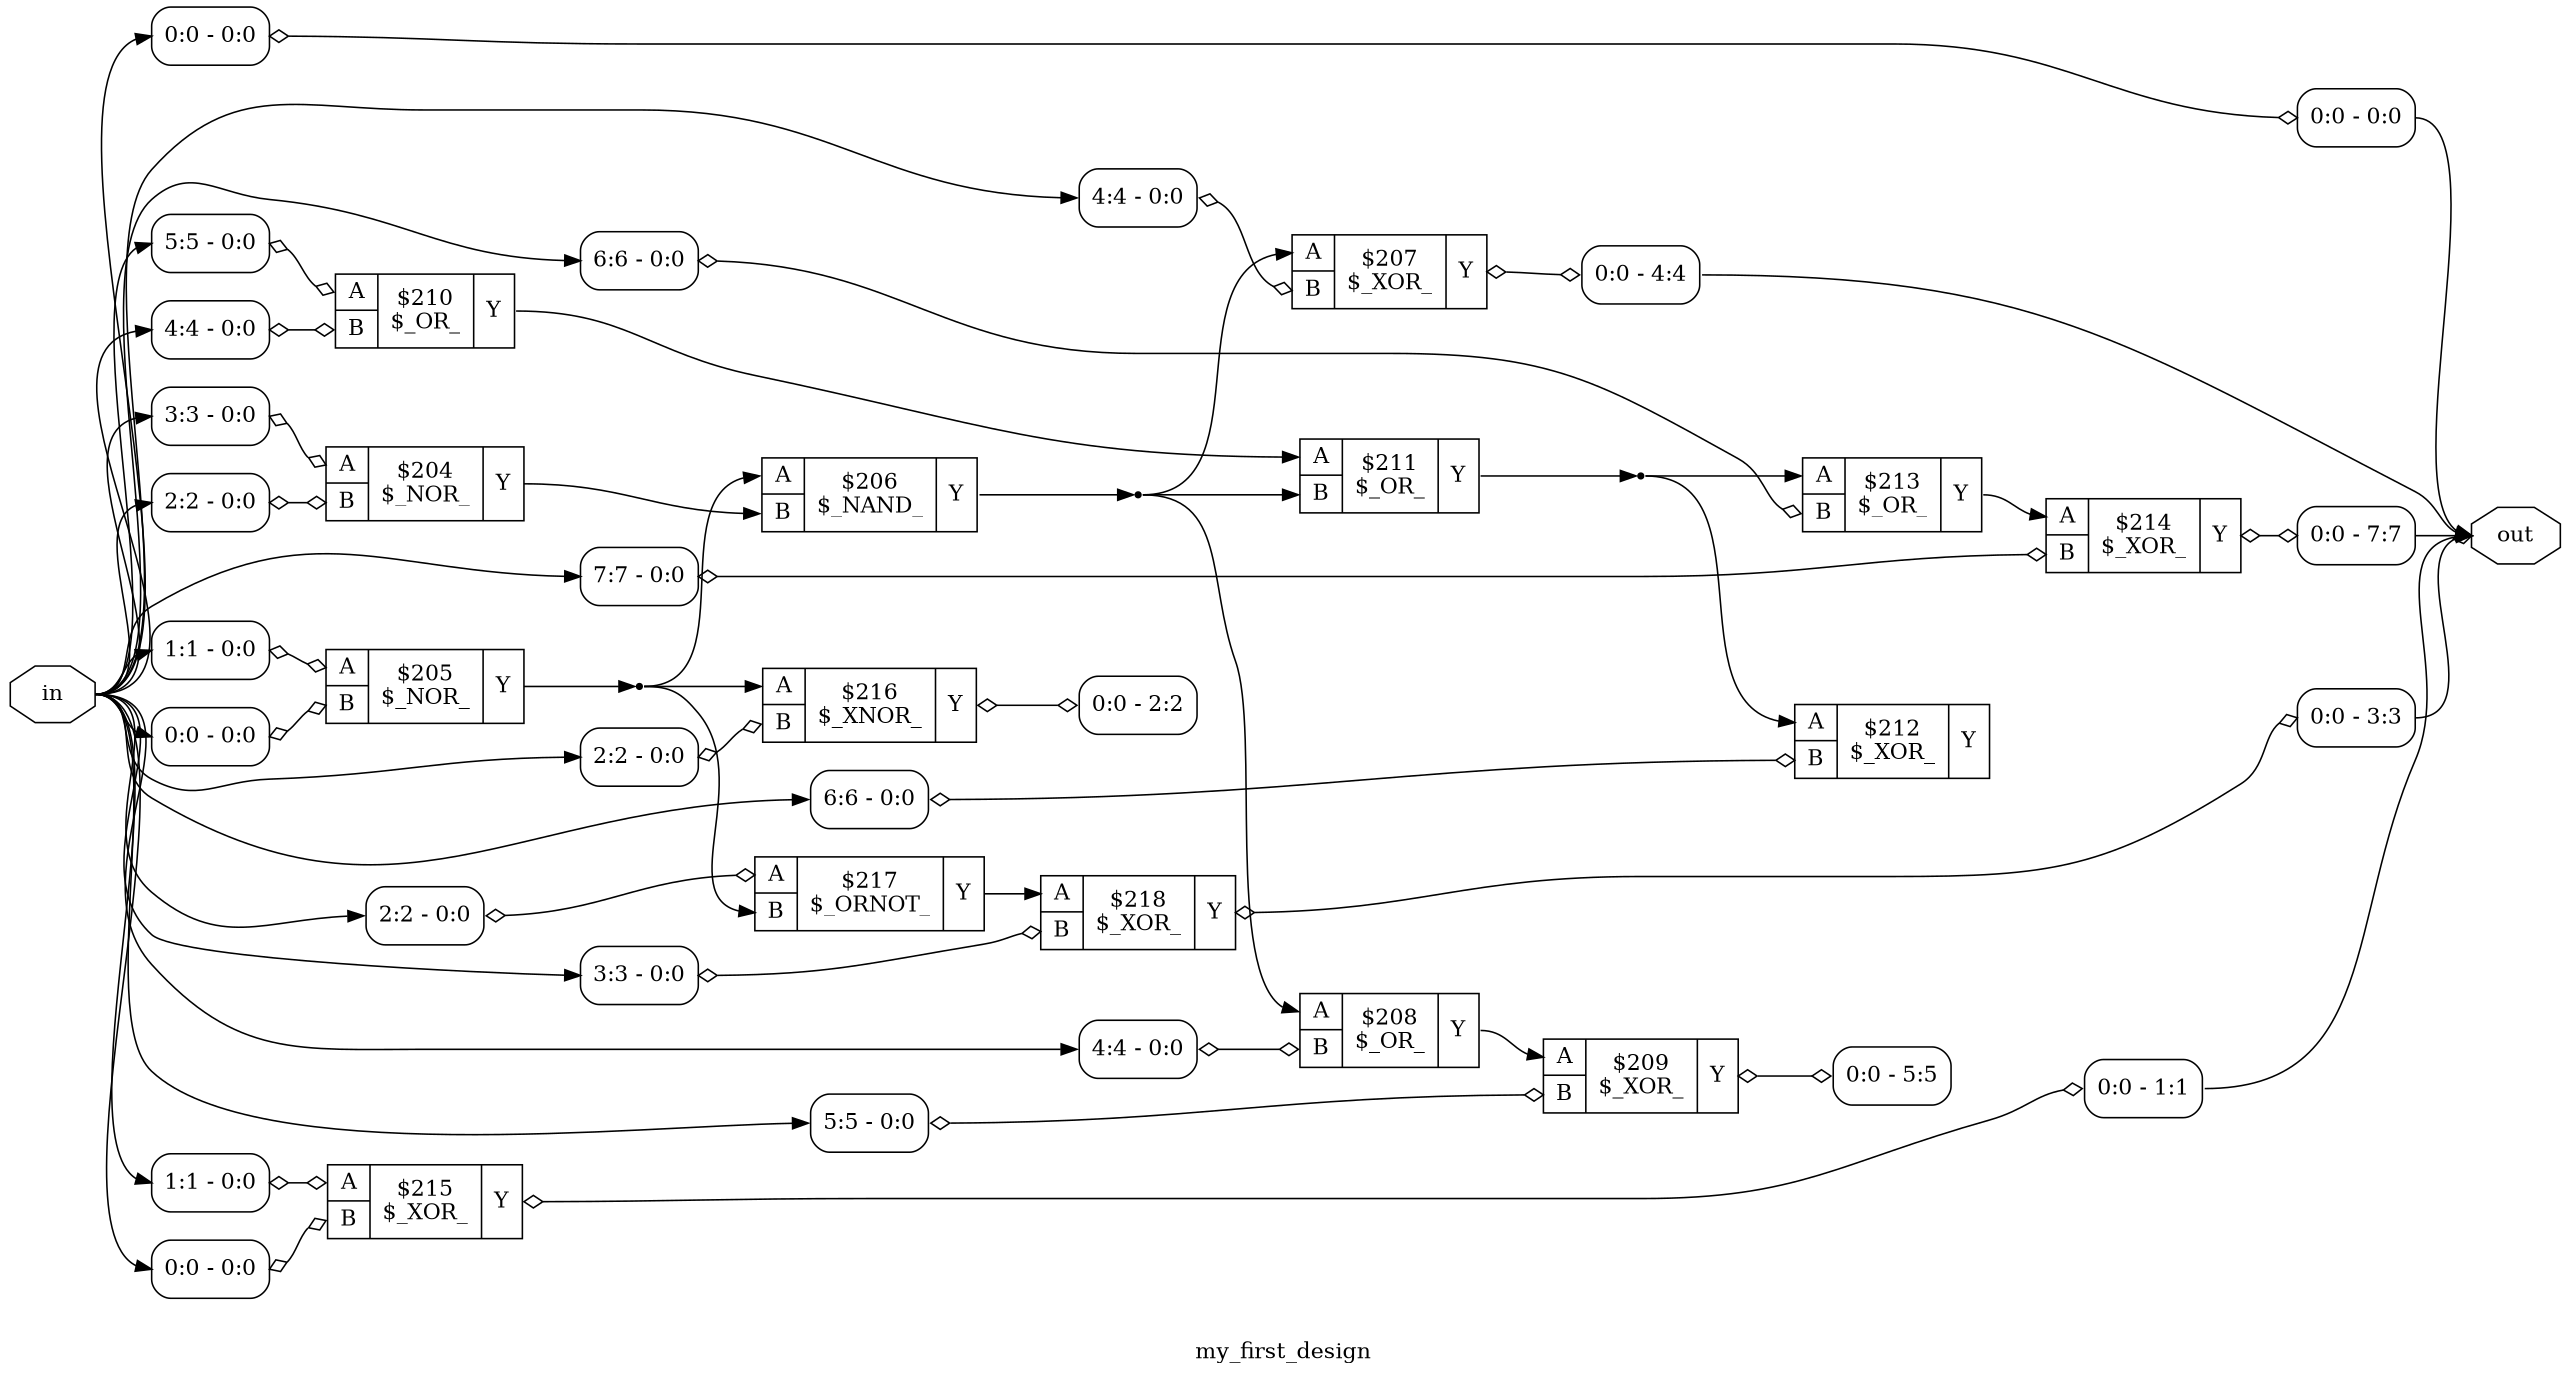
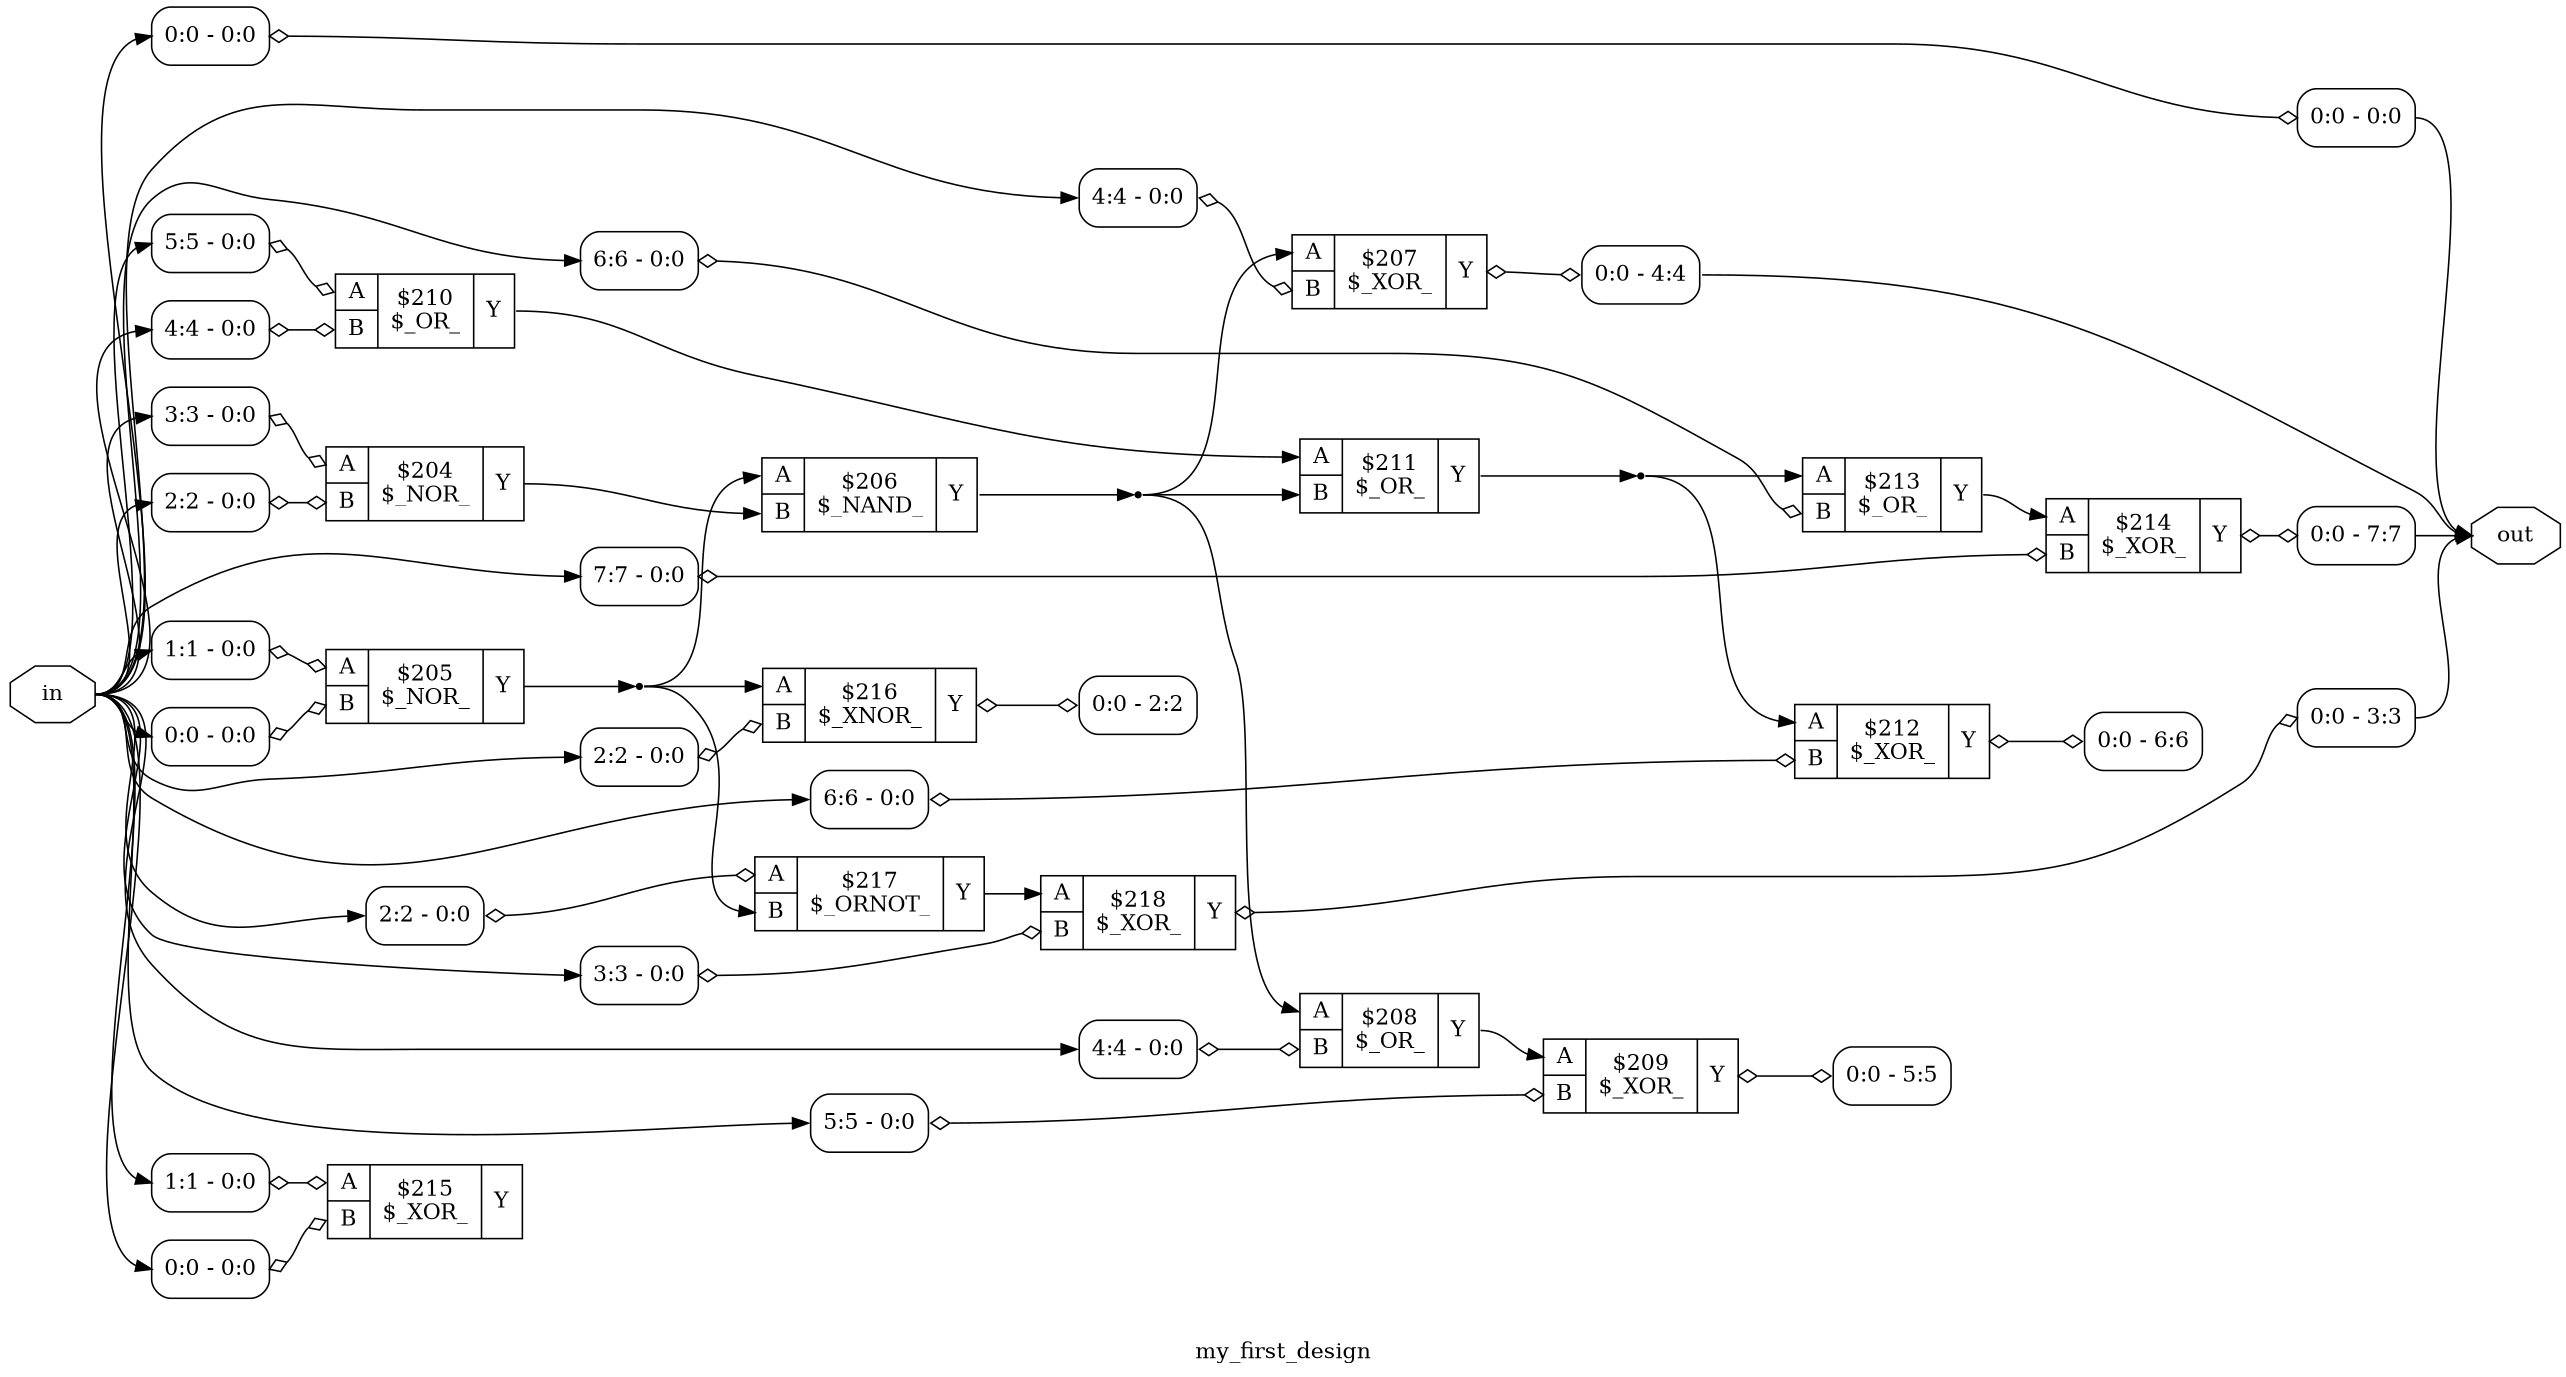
(2445, 635) -> (2445, 635)
none -> (2143, 741)
(2143, 1089) -> none
